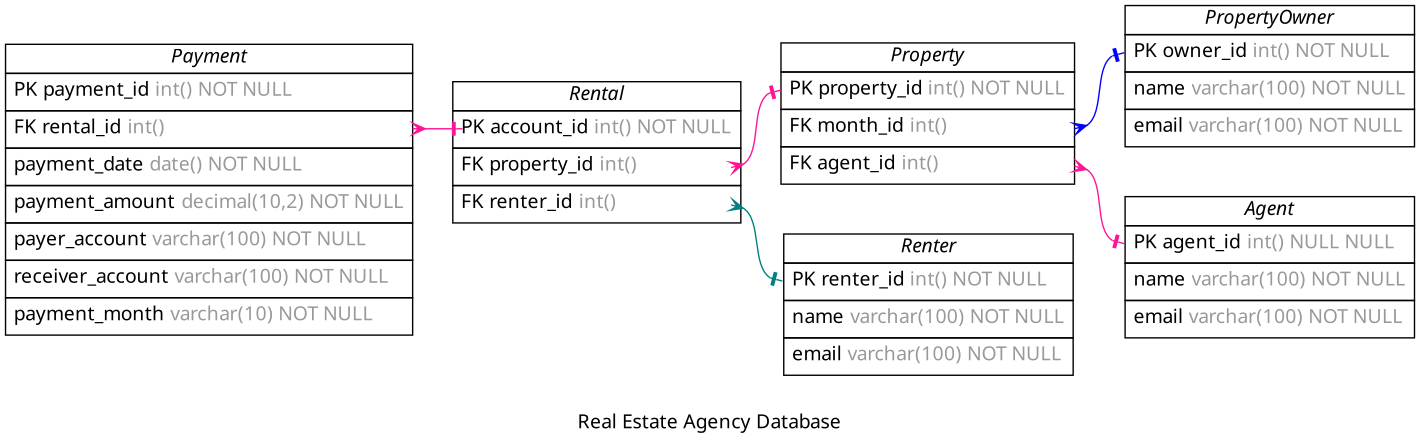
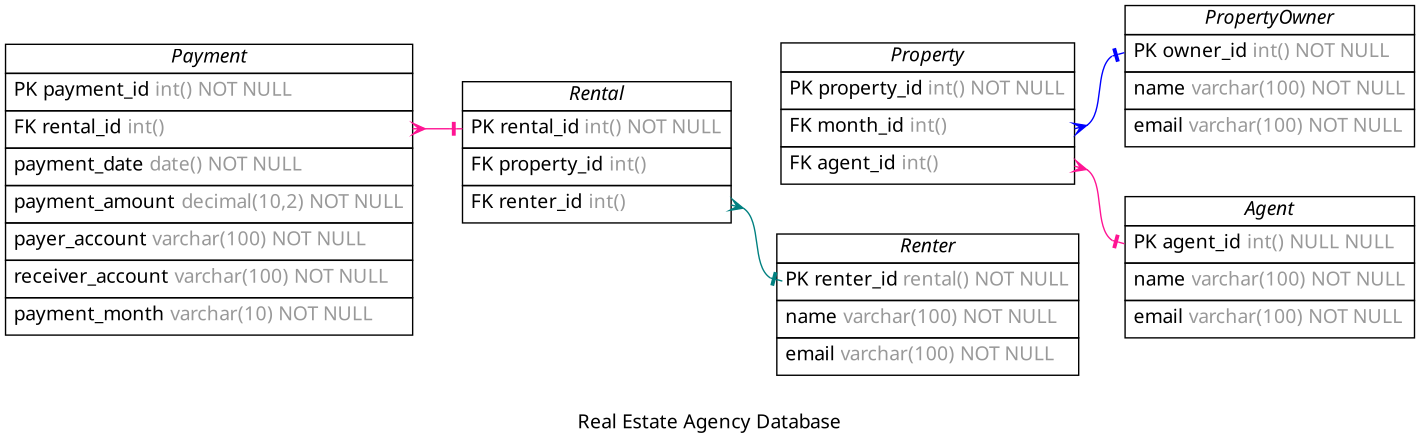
(528, 127) -> (528, 127)
(756, 129) -> none
(979, 280) -> (987, 280)
